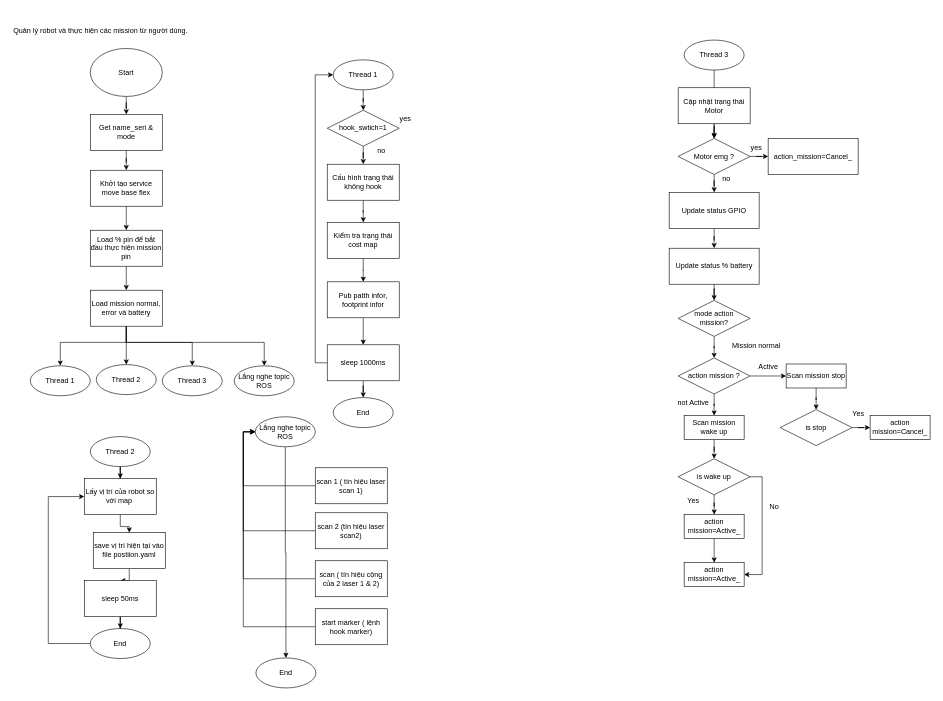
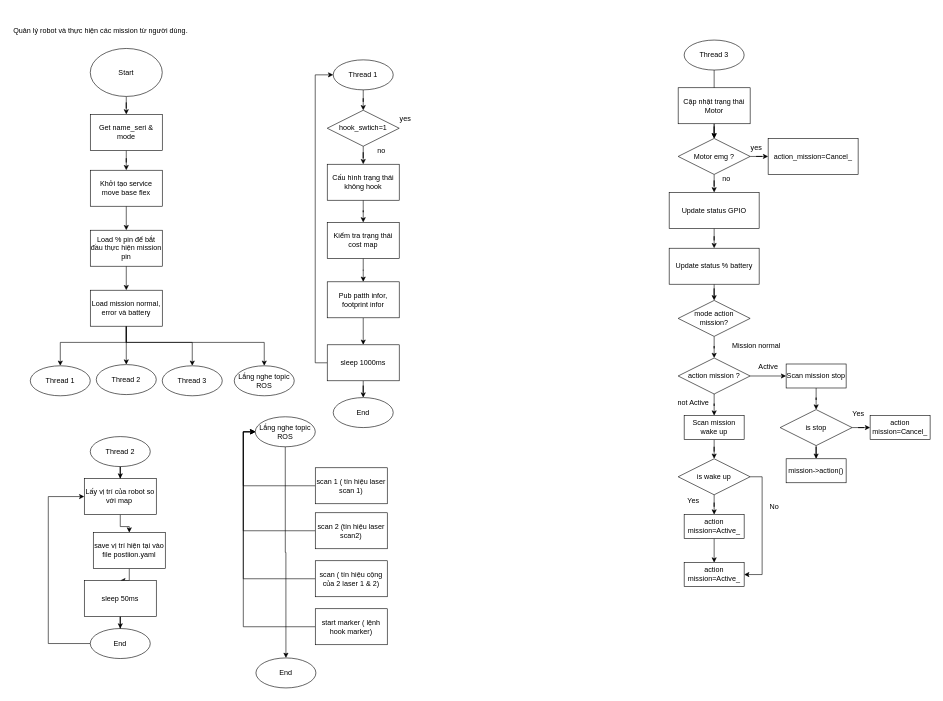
none -> (816, 454)
none -> (816, 471)
